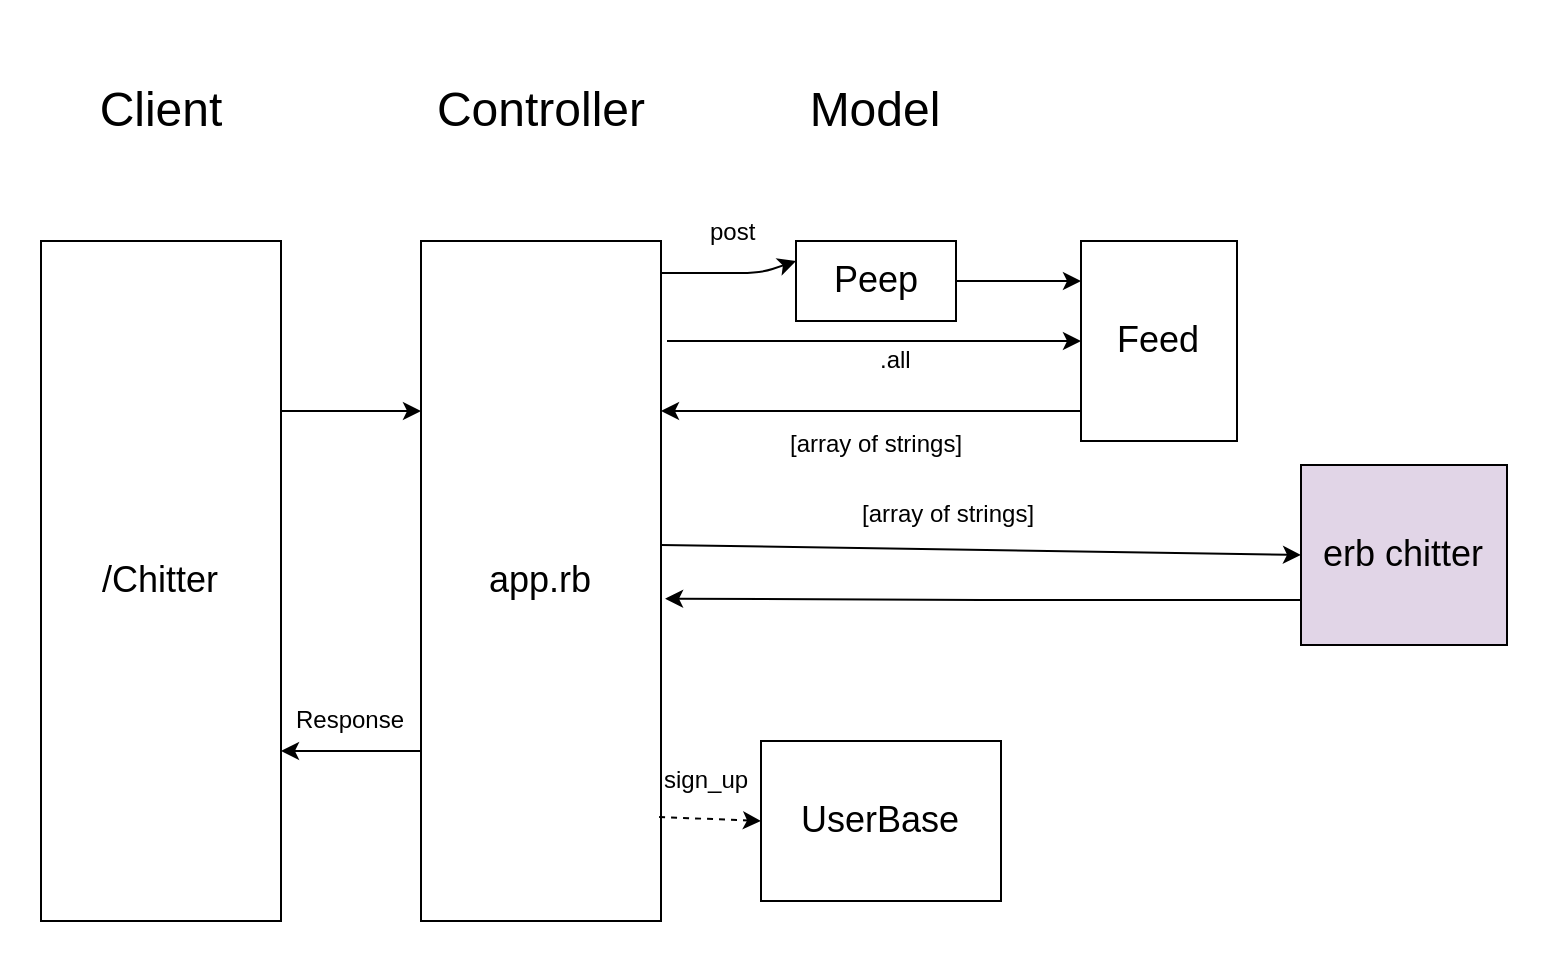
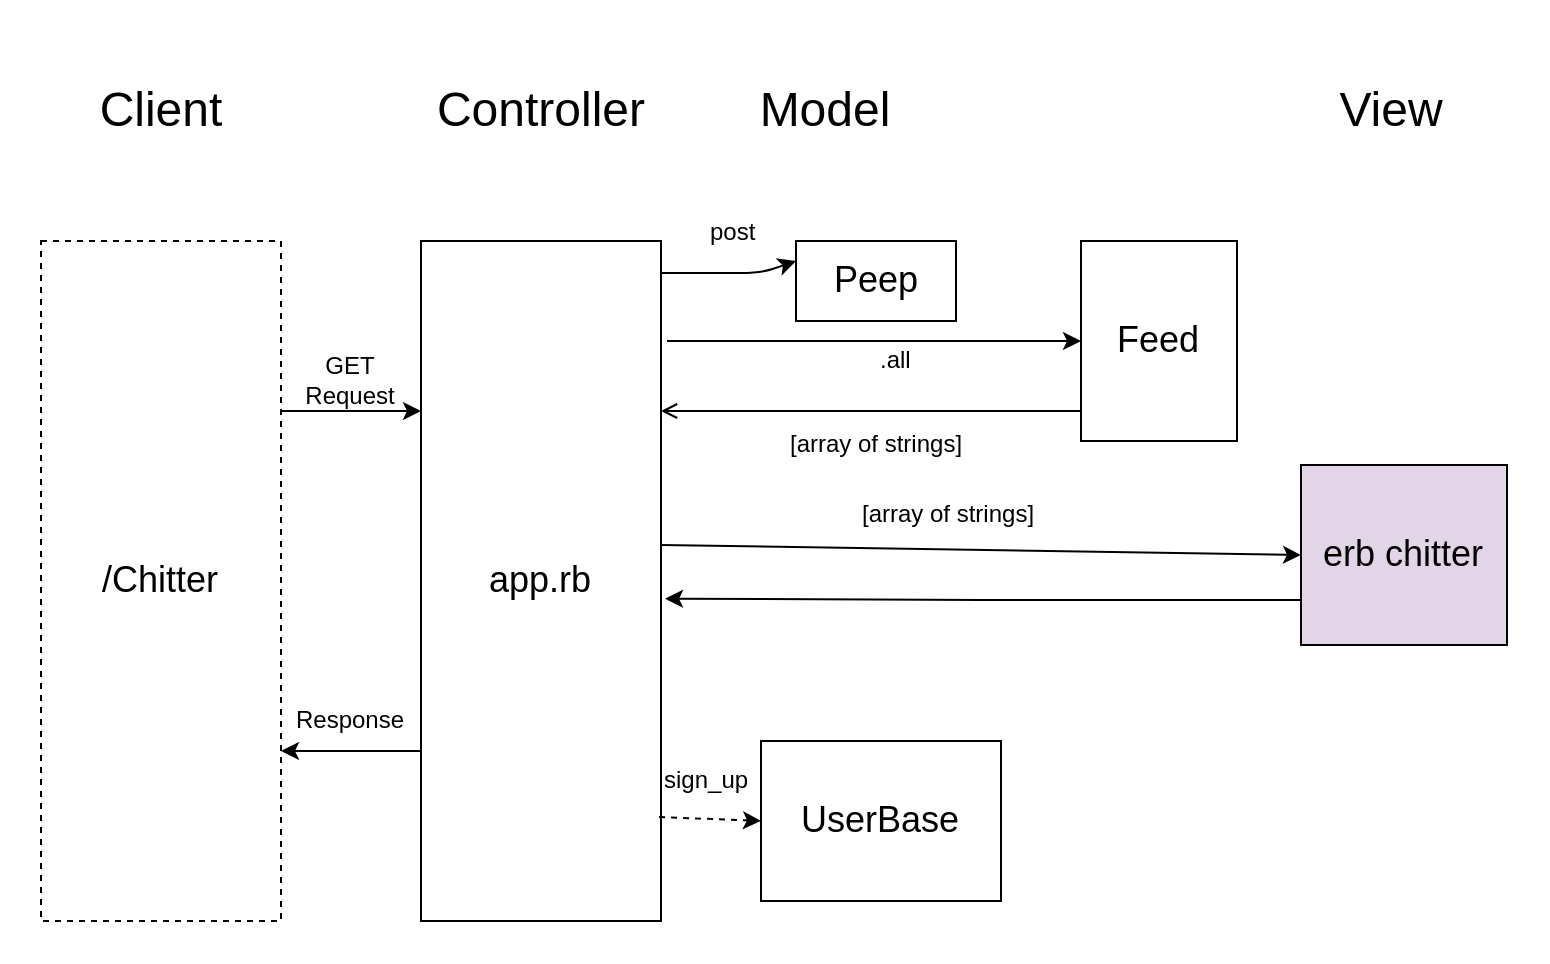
(876, 111) -> (826, 111)
none -> (1392, 111)
(1012, 281) -> none
none -> (351, 381)
(676, 411) -> (672, 411)
(161, 581) -> (161, 581)
